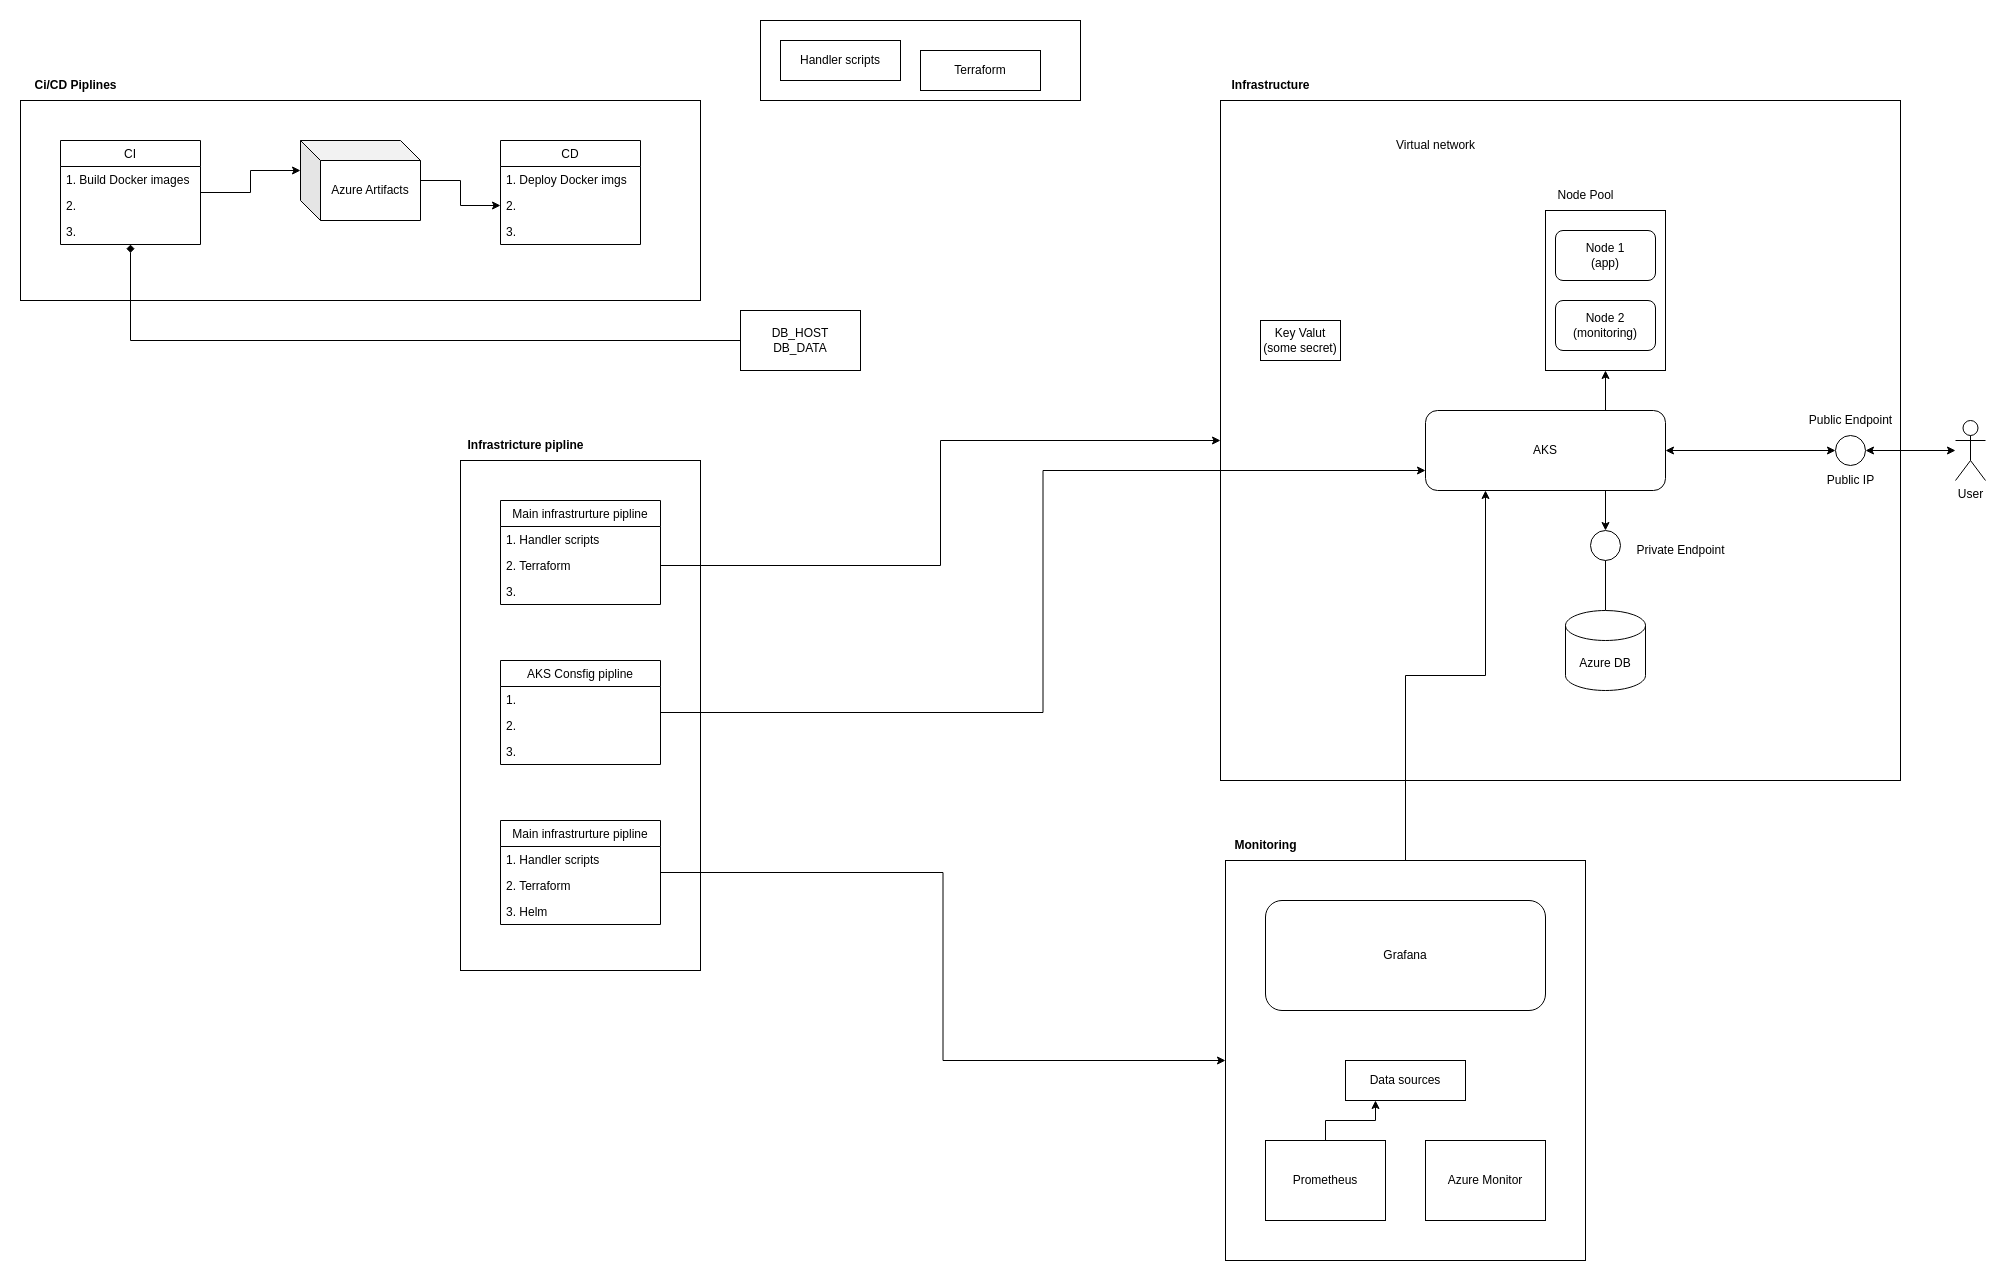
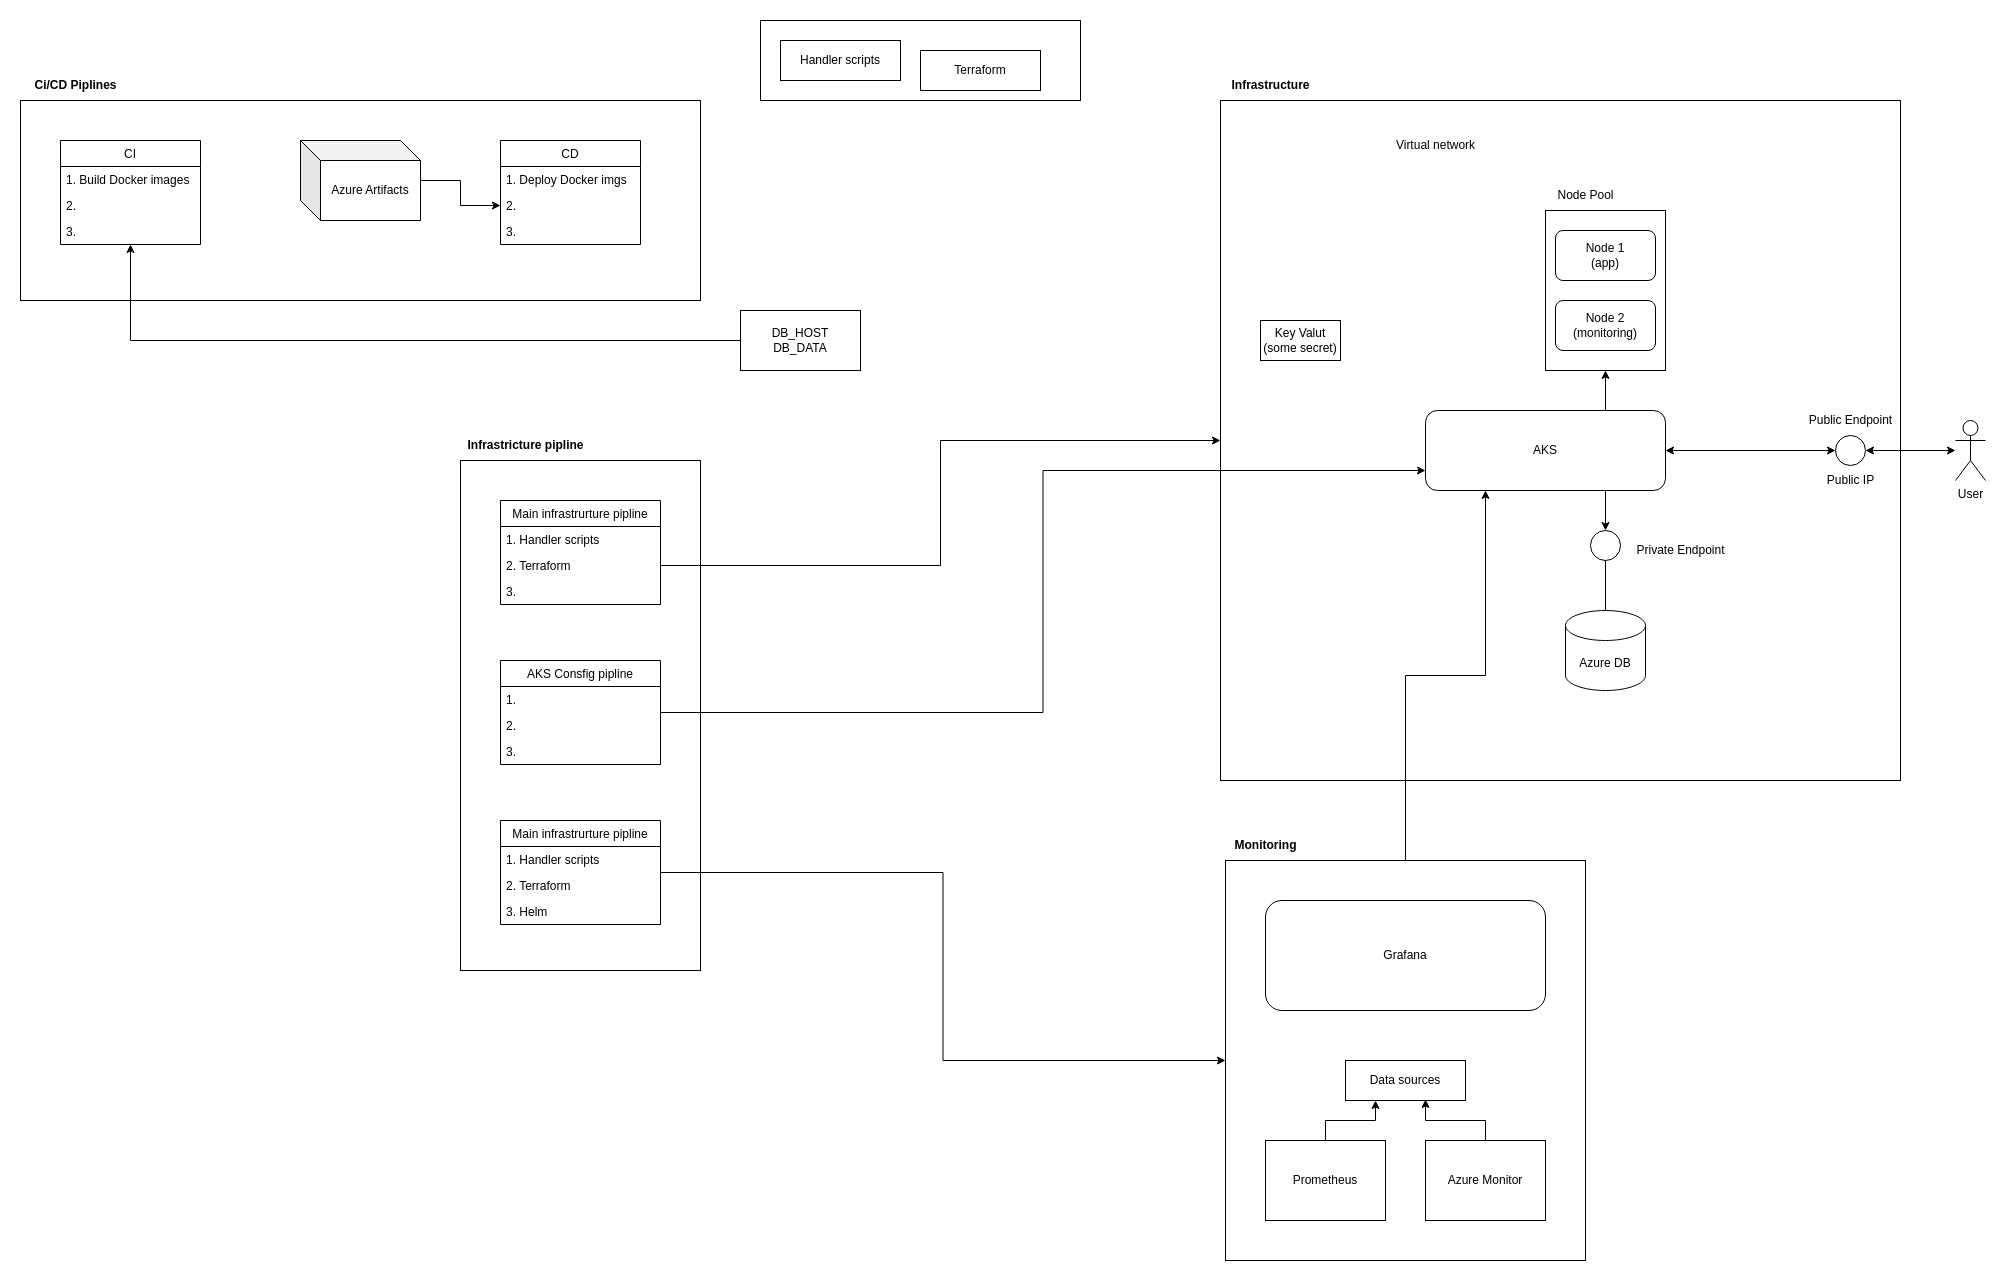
(251, 186) -> none
(131, 253) -> (131, 252)
none -> (1459, 1121)
